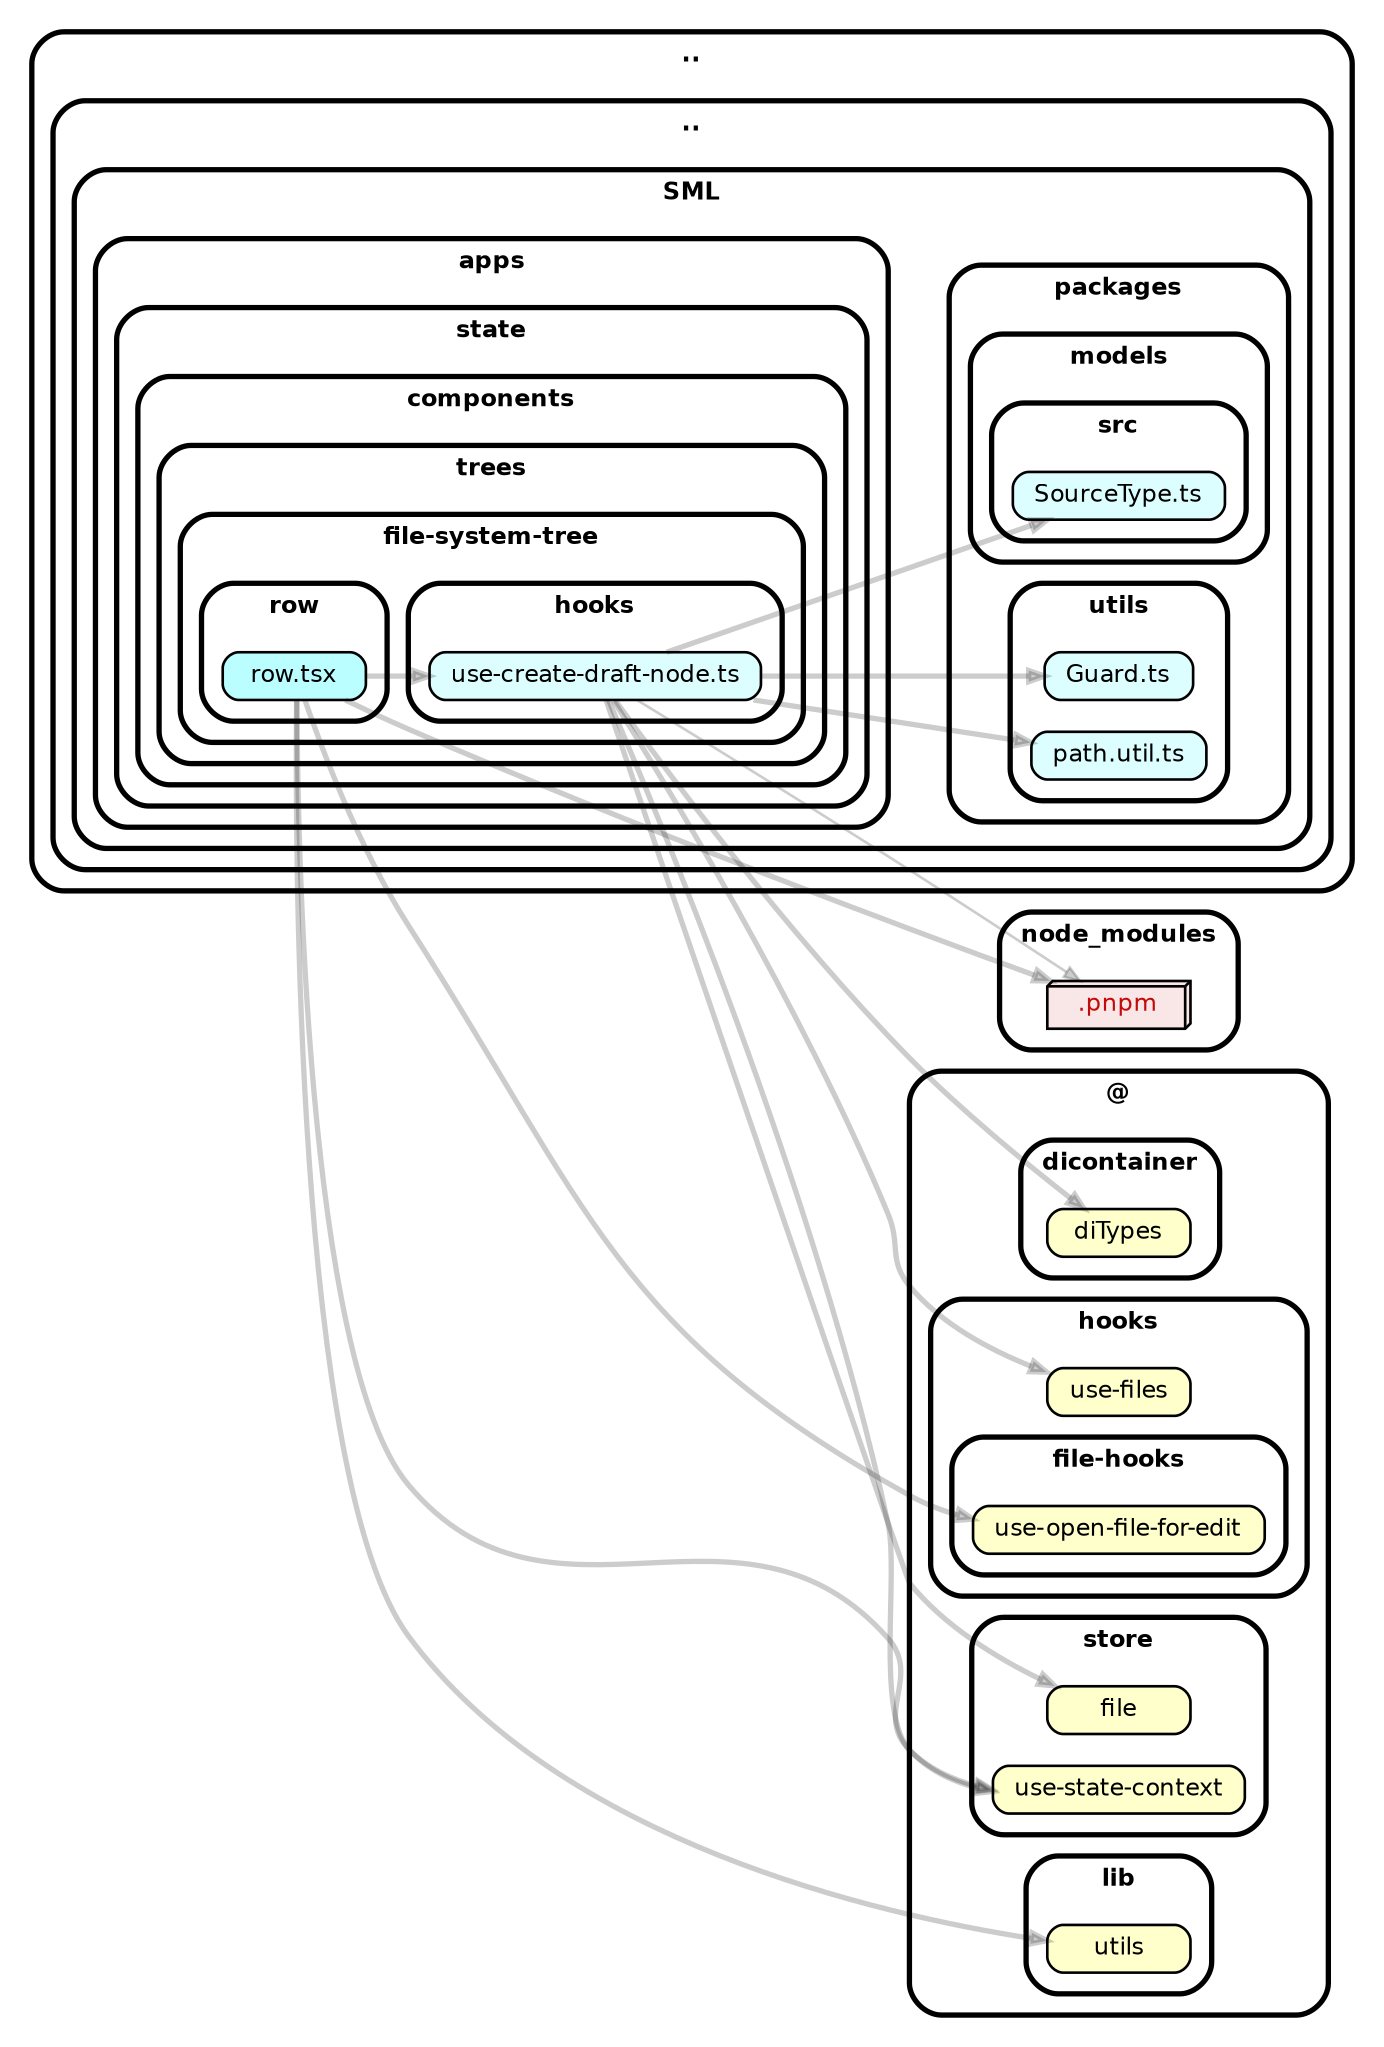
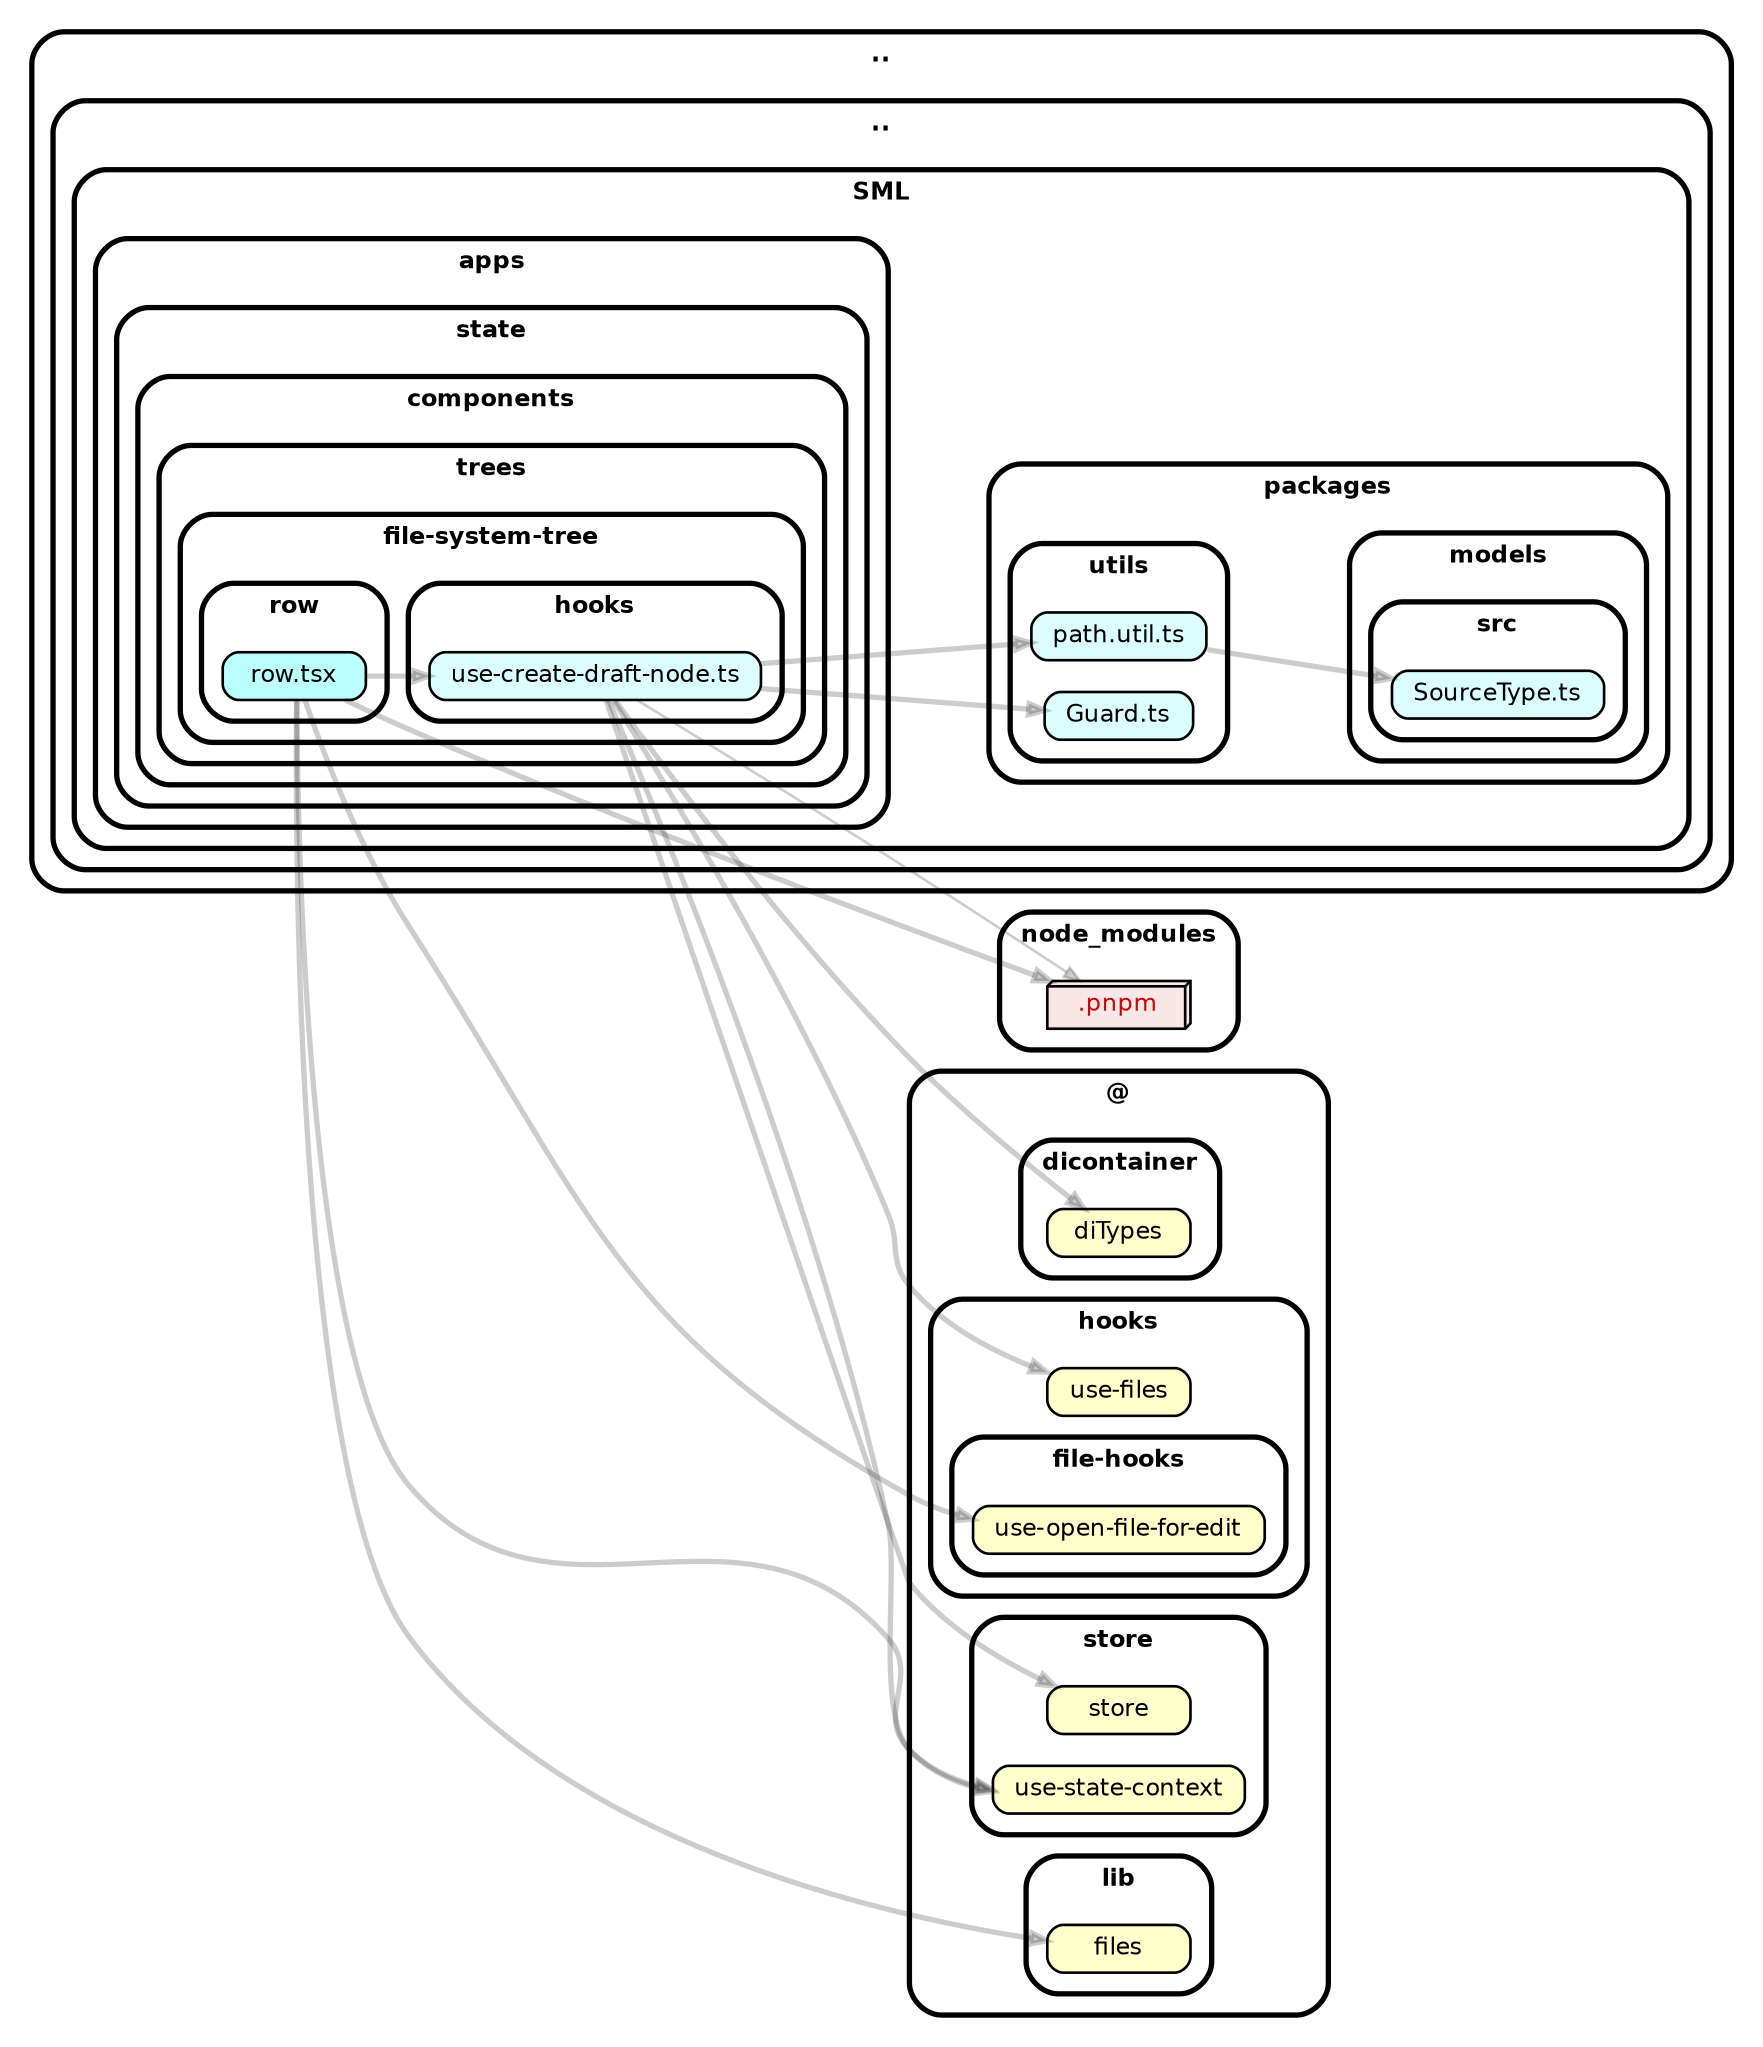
(913, 567) -> (1291, 663)
(1119, 1710) -> (1119, 1710)
(1119, 1949) -> (1119, 1949)
